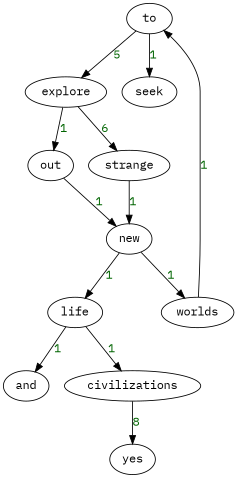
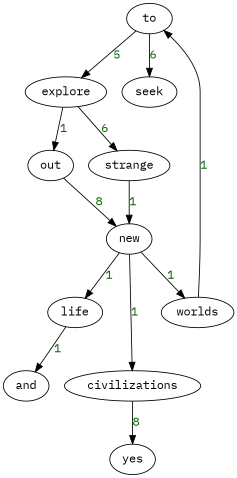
(153, 55) -> (153, 55)
(99, 202) -> (99, 202)
(101, 345) -> (131, 308)
